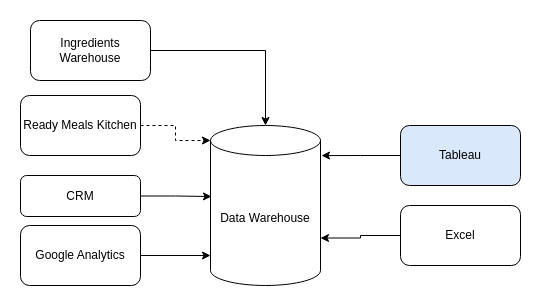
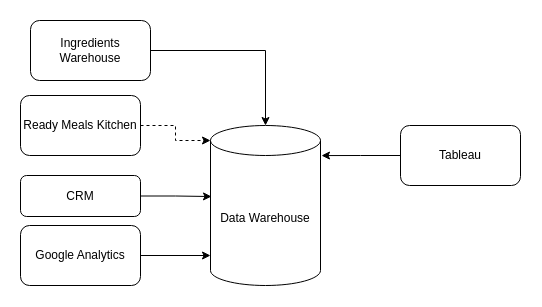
(461, 156) -> (461, 156)
(364, 236) -> none
(461, 236) -> none
